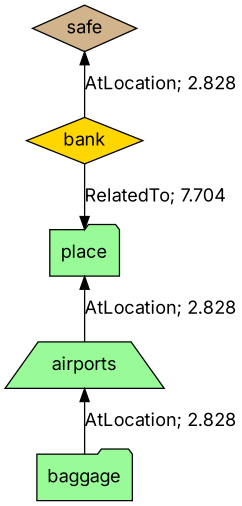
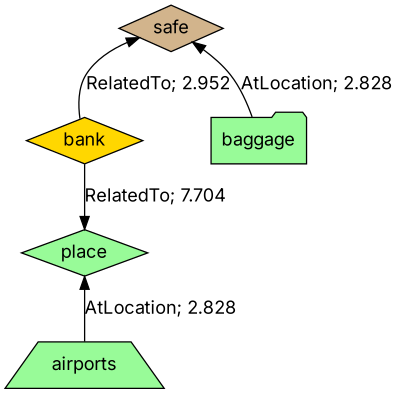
(161, 85) -> (158, 85)
(85, 253) -> (85, 253)
(85, 428) -> (234, 79)
